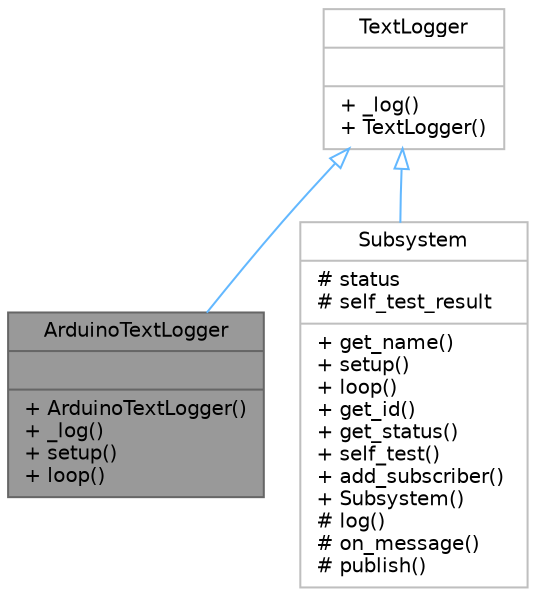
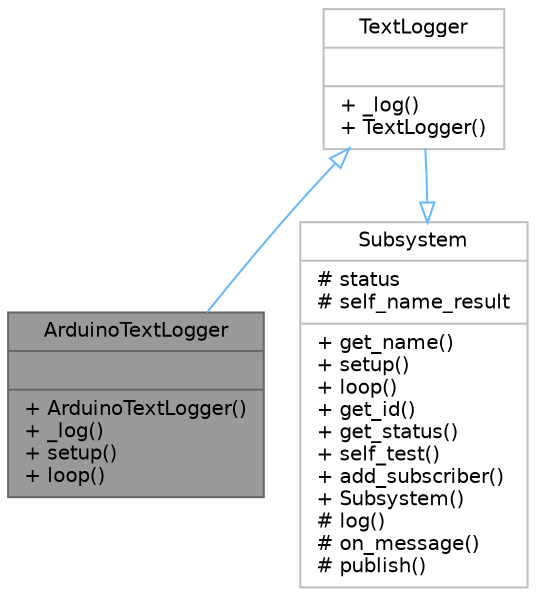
(401, 196) -> (427, 175)
(405, 302) -> (414, 302)
